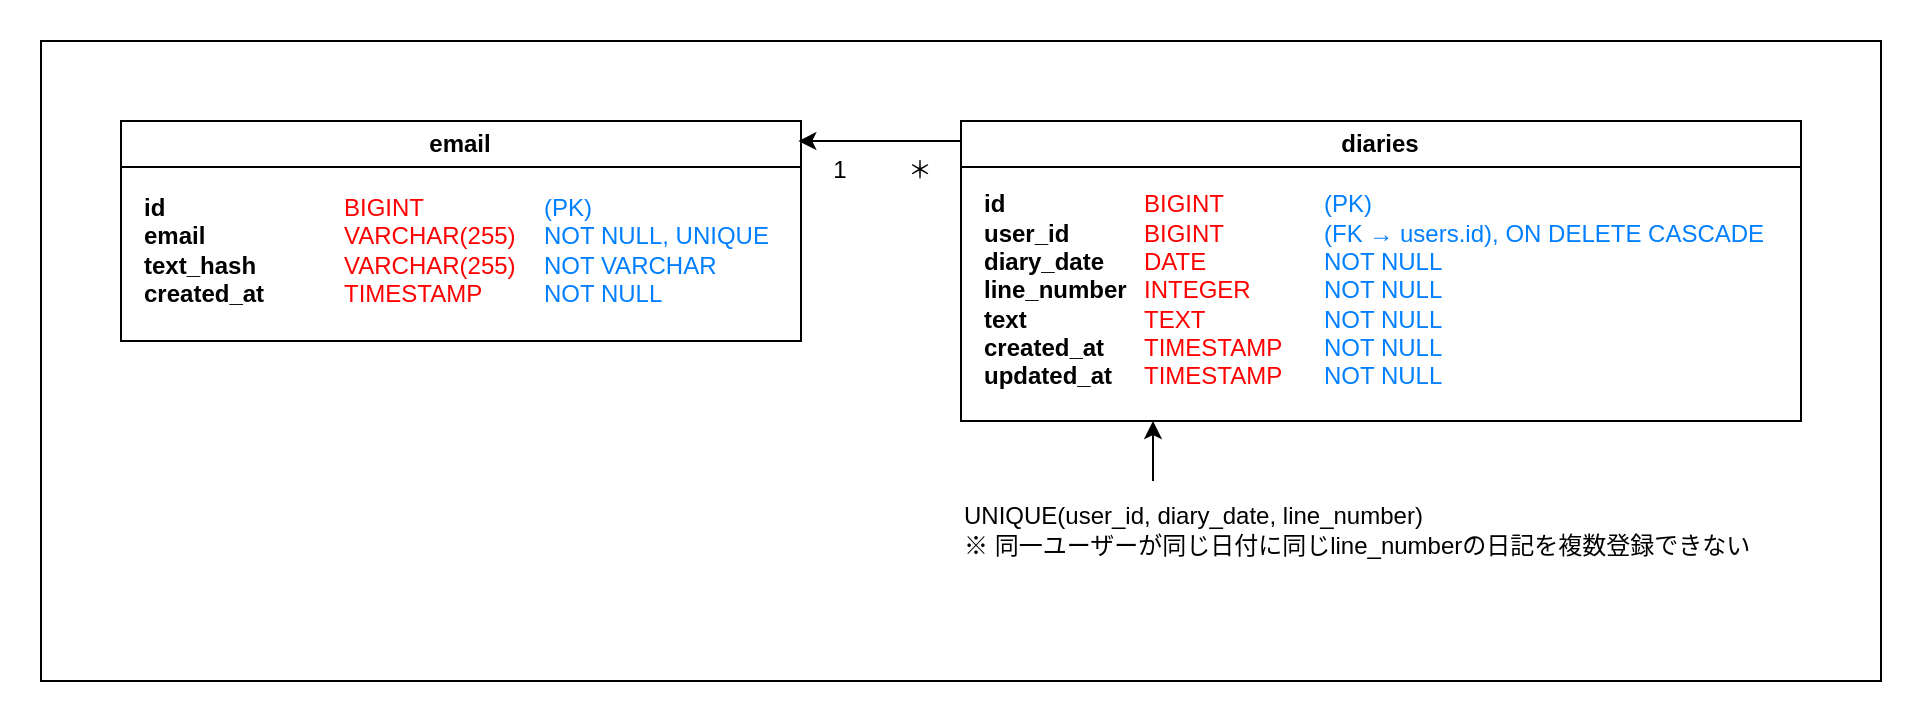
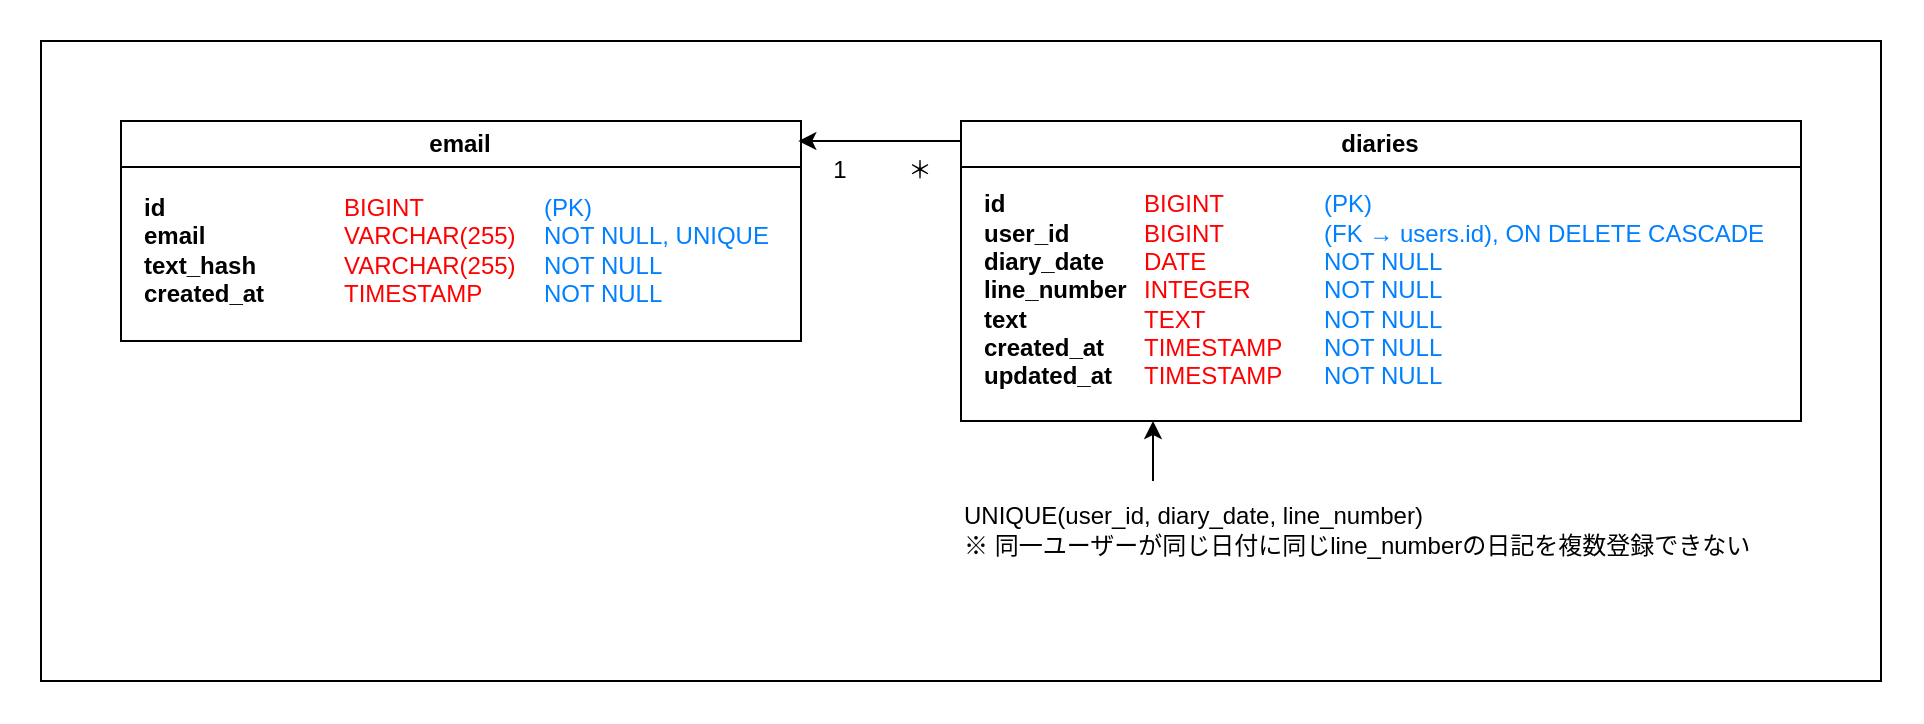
(643, 251) -> (643, 251)
